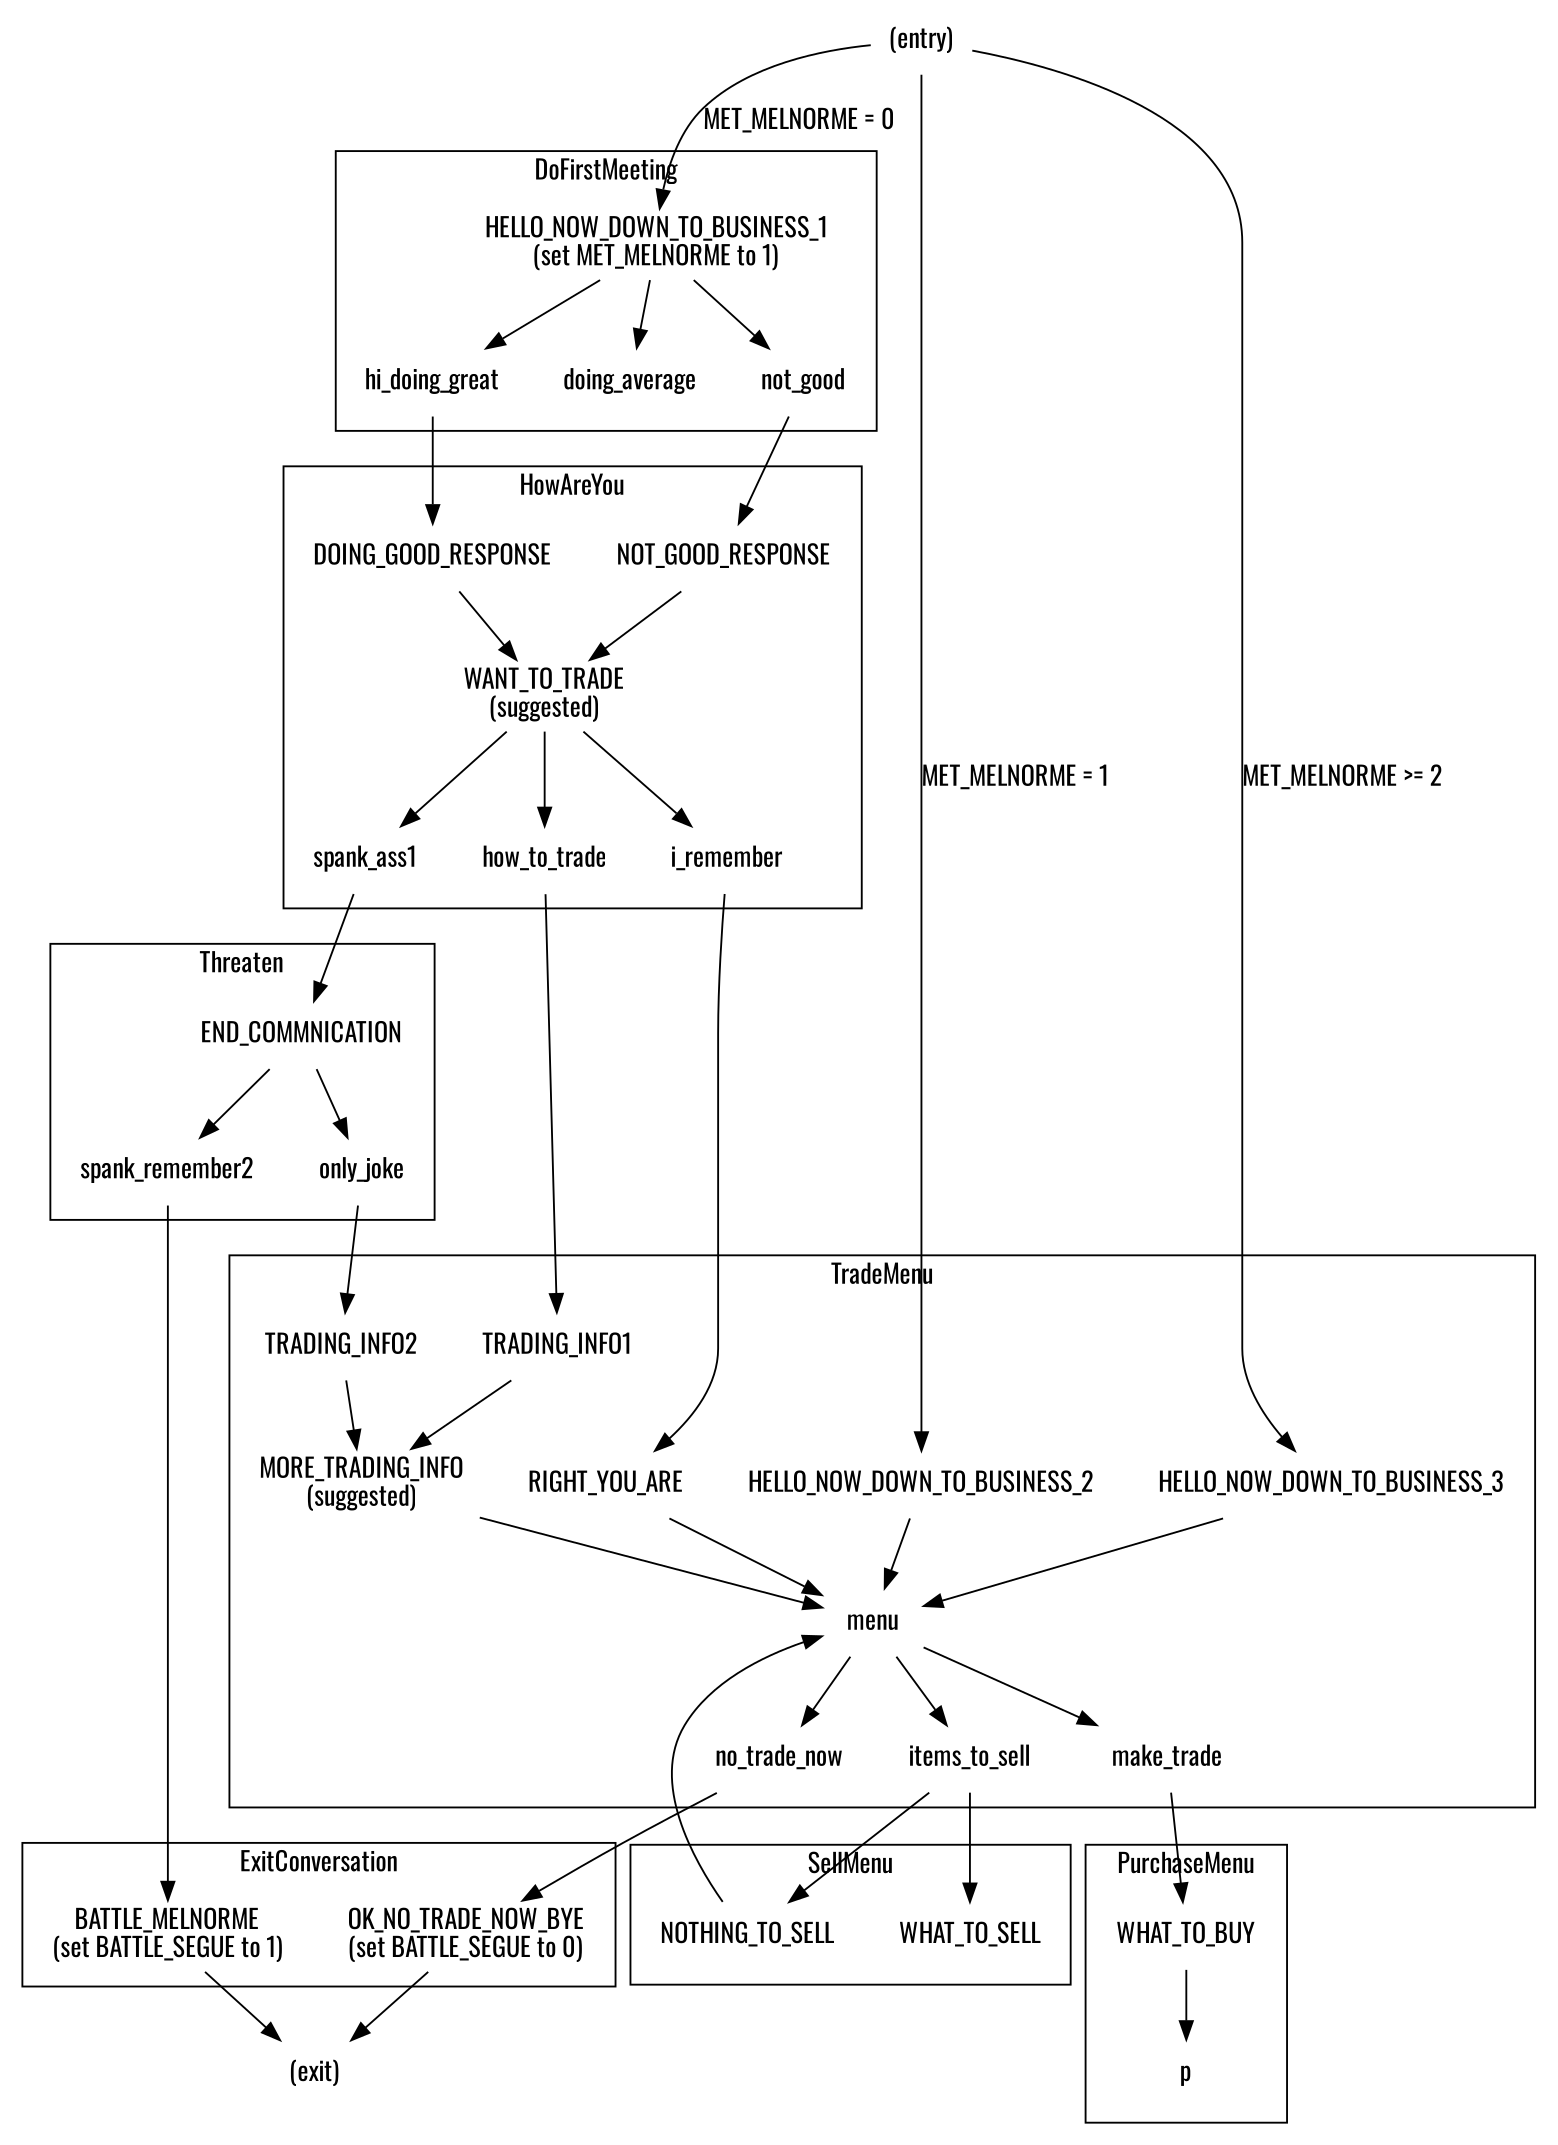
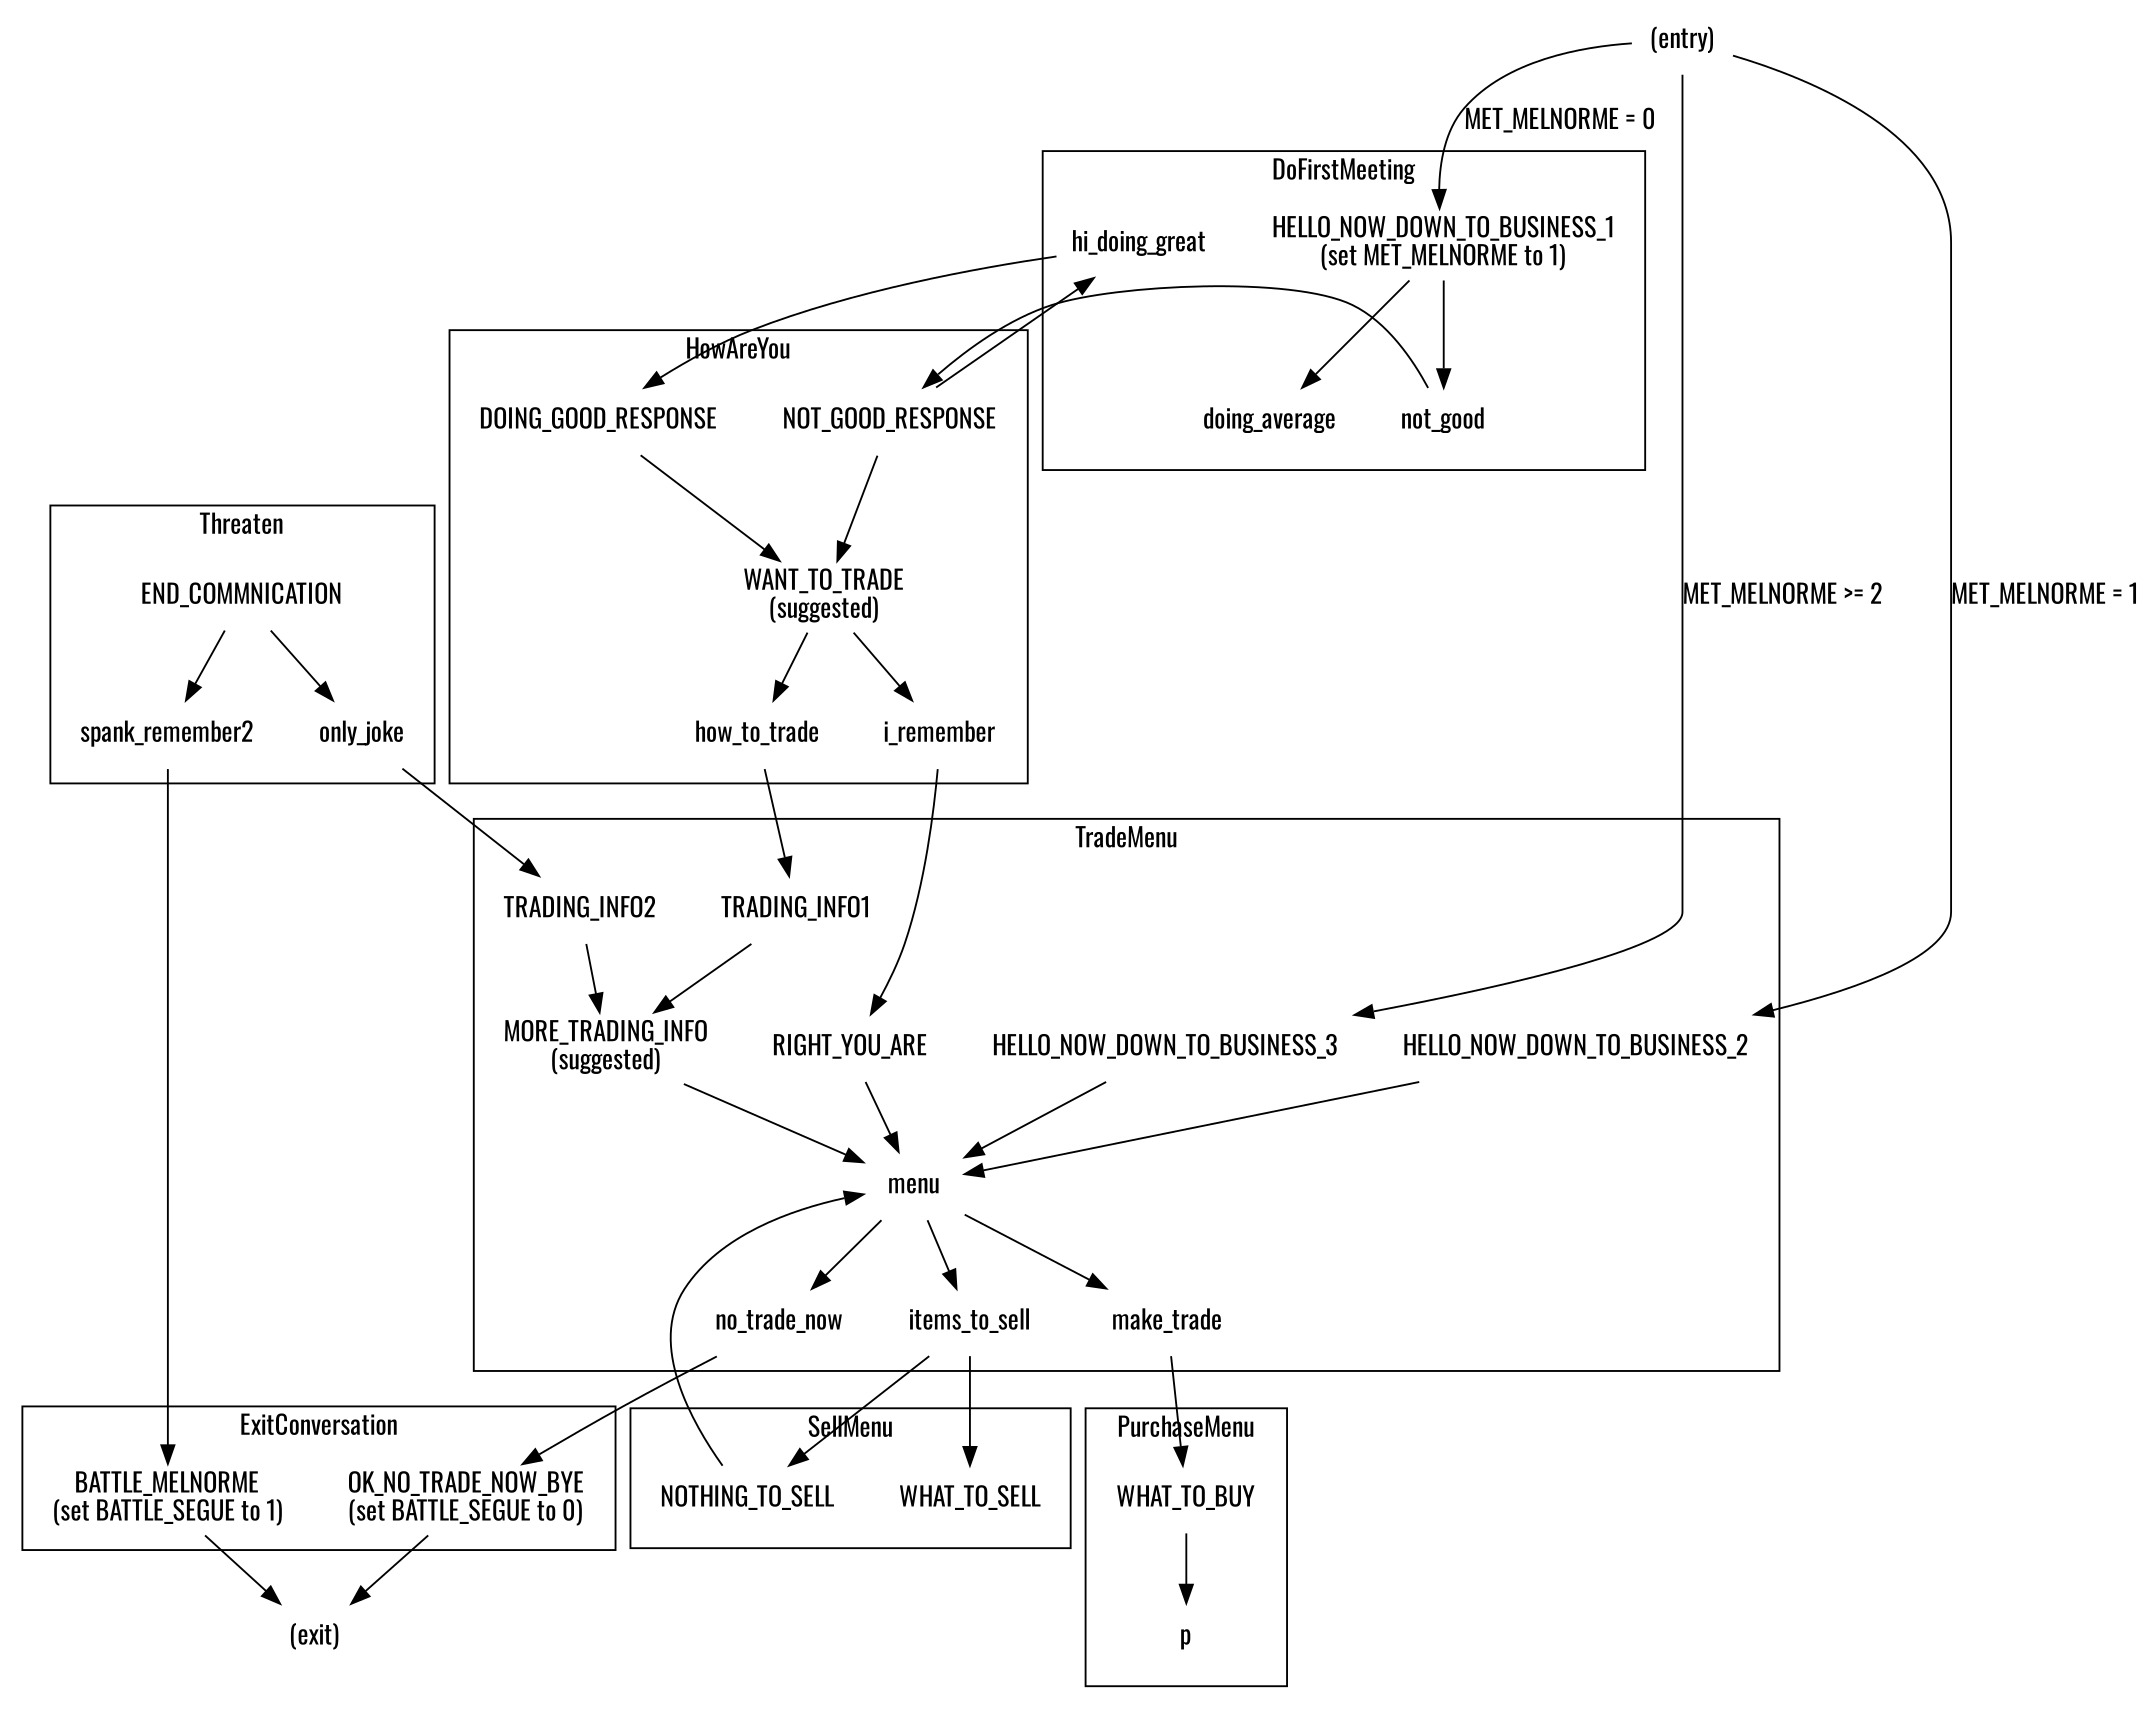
(552, 309) -> (1000, 343)
(366, 860) -> none
